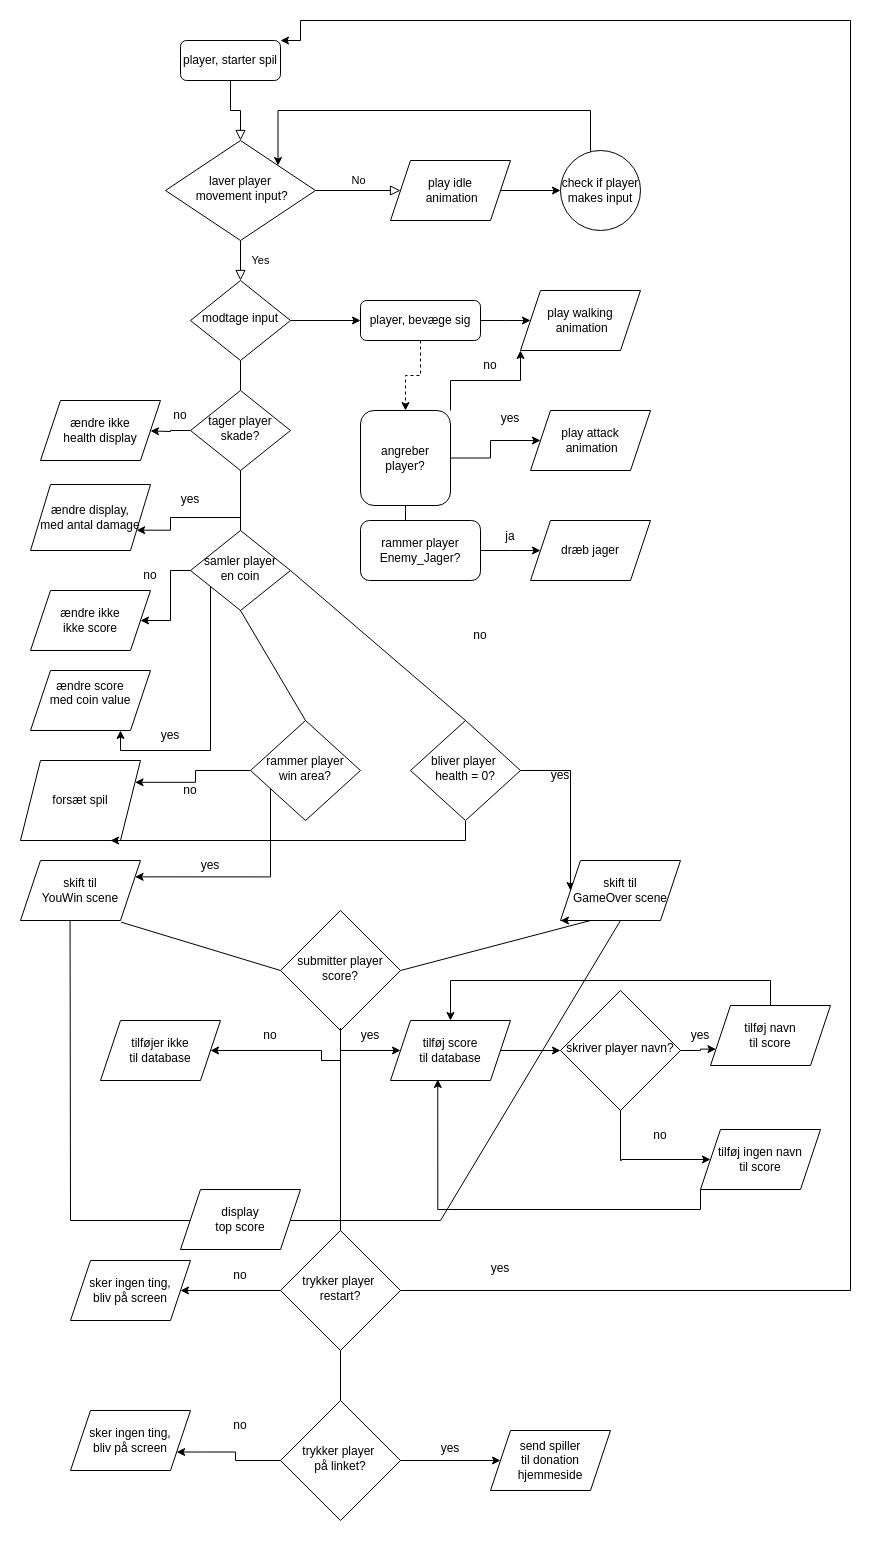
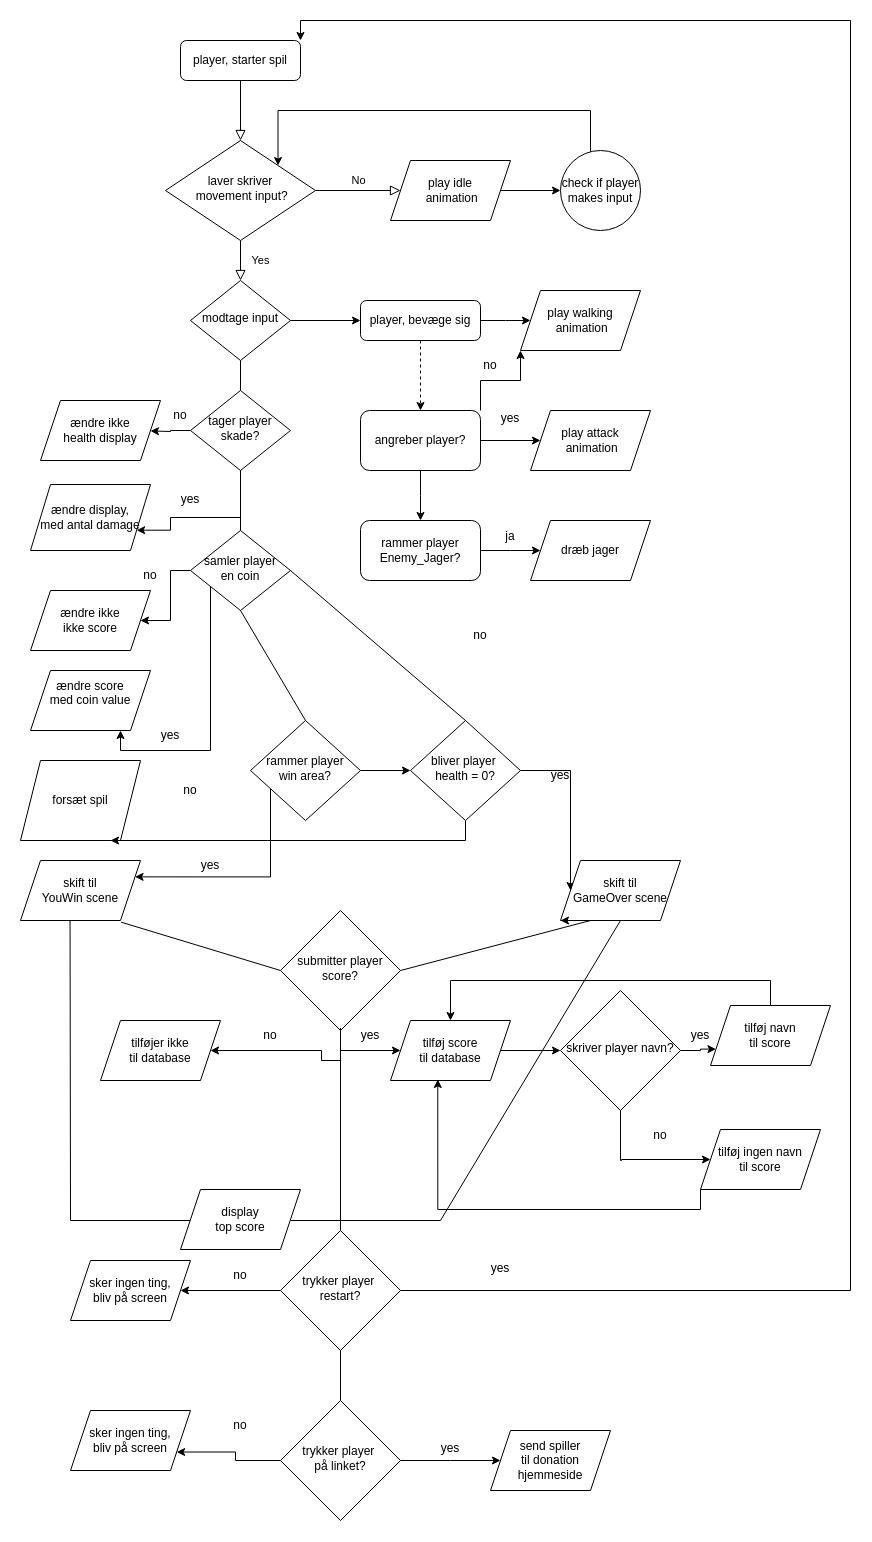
(231, 61) -> (241, 61)
(241, 189) -> (241, 189)
(406, 458) -> (421, 441)
(196, 776) -> (382, 771)
